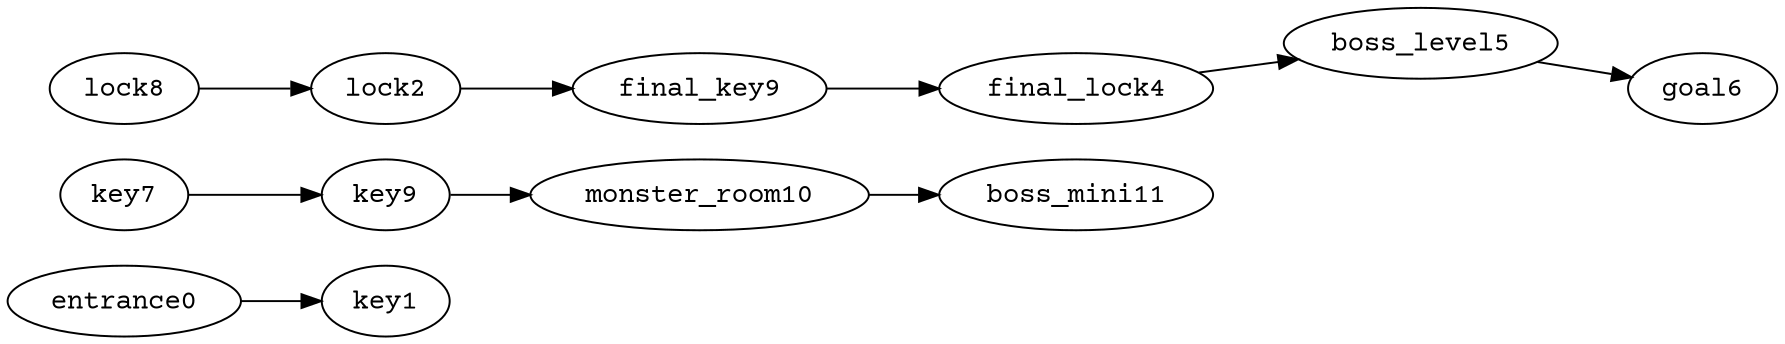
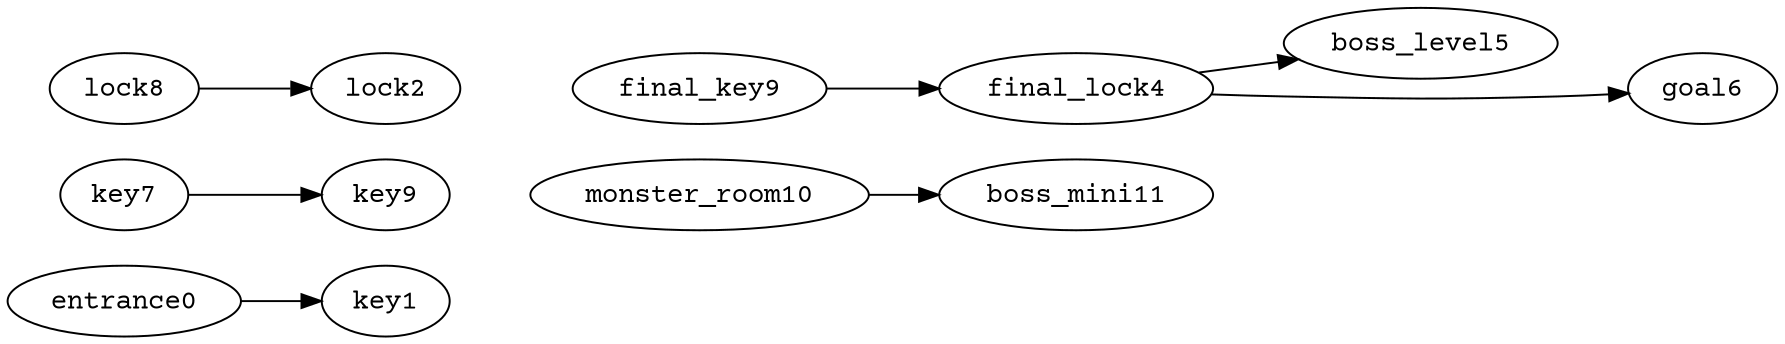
(1574, 68) -> (1410, 98)
(507, 89) -> none
(480, 195) -> none
